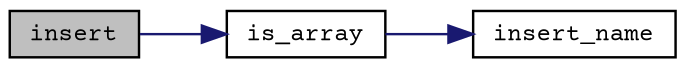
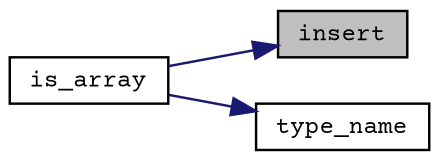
(171, 34) -> (211, 58)
(574, 34) -> (343, 127)
